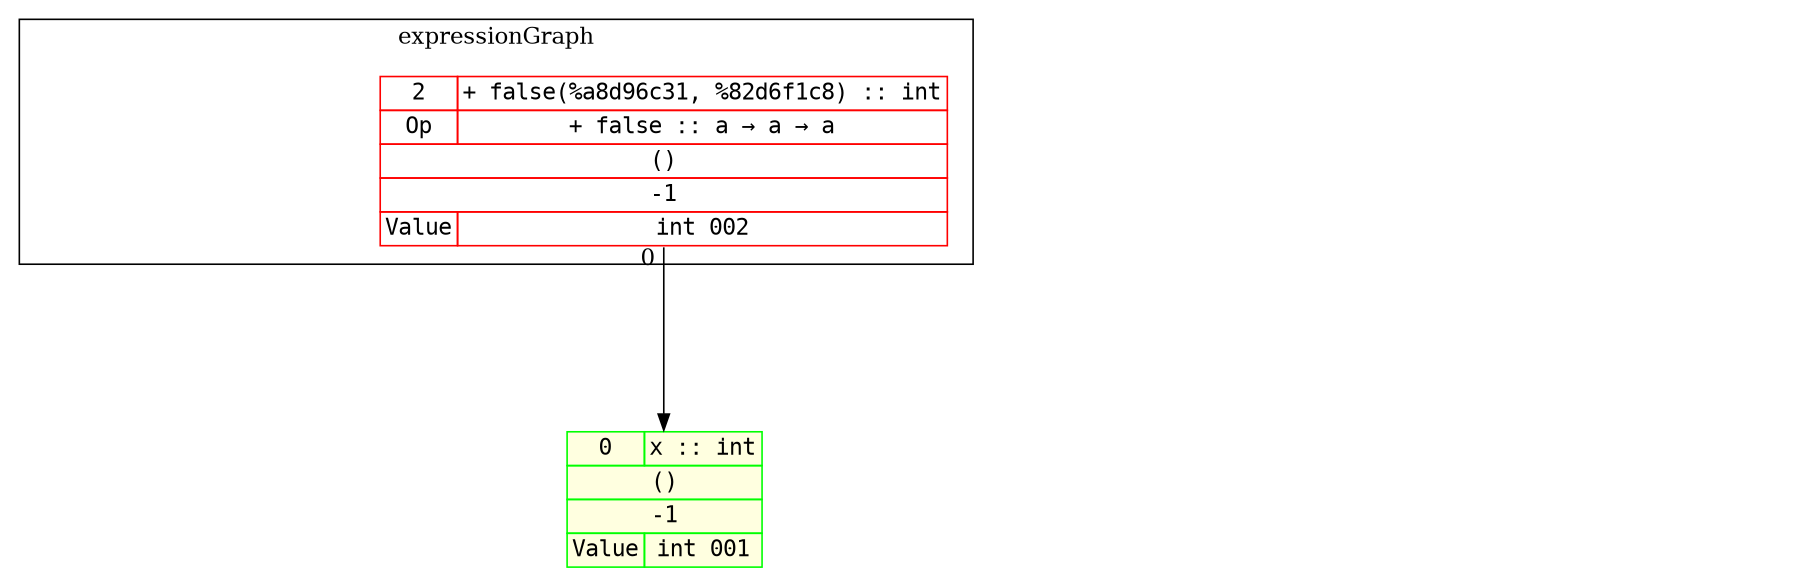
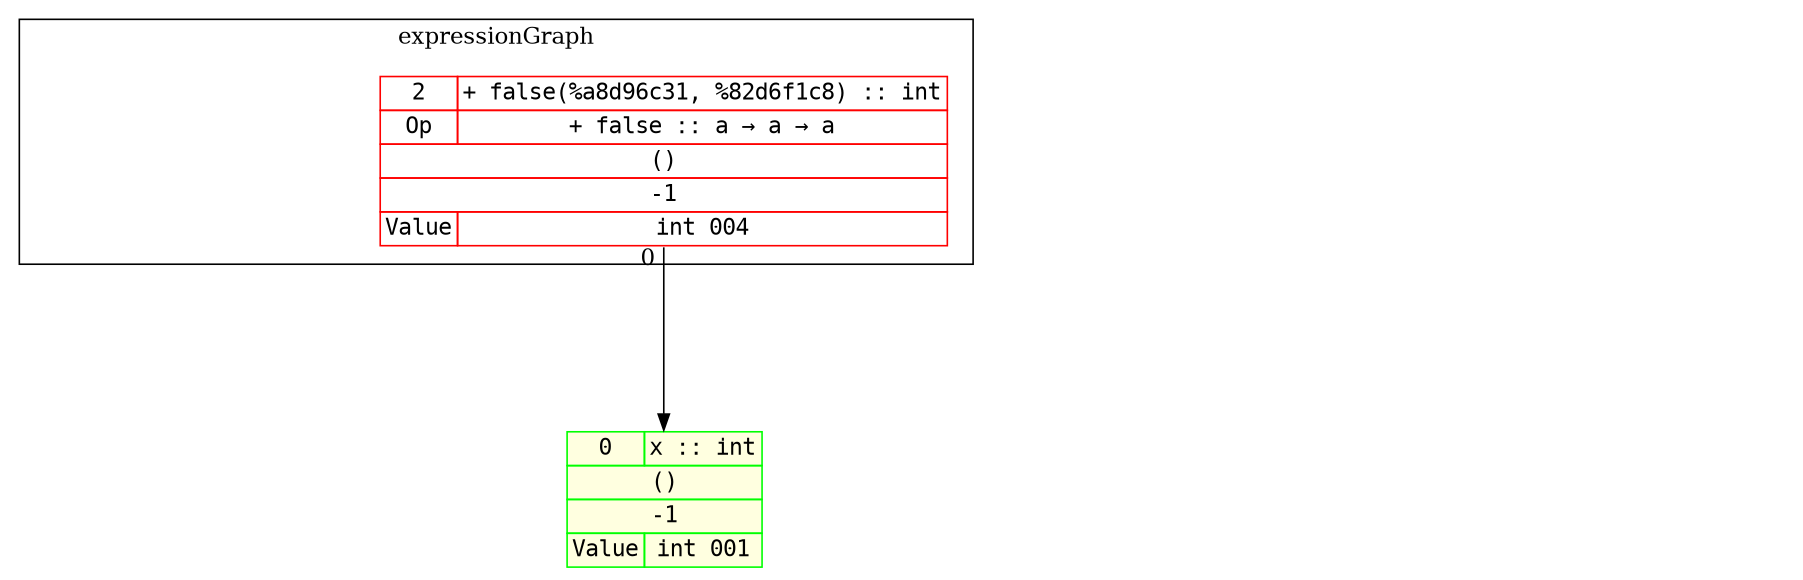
(702, 228) -> (702, 228)
